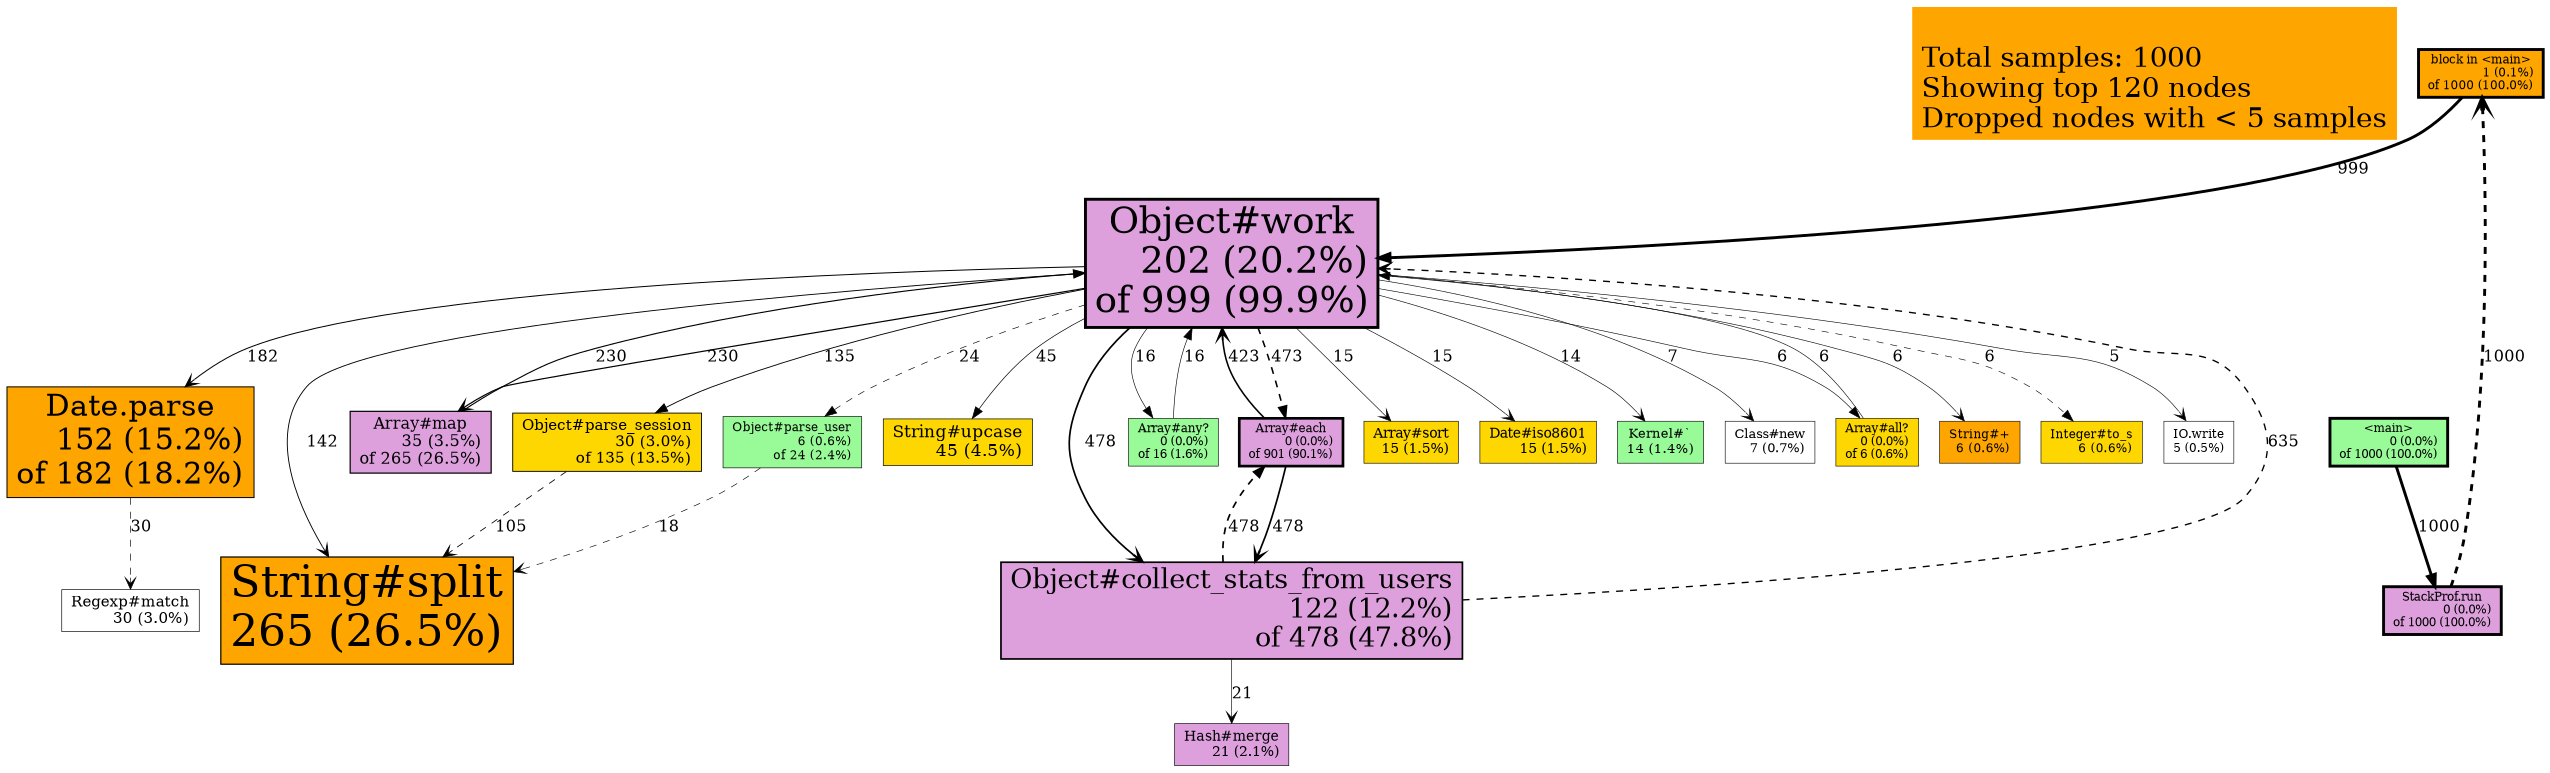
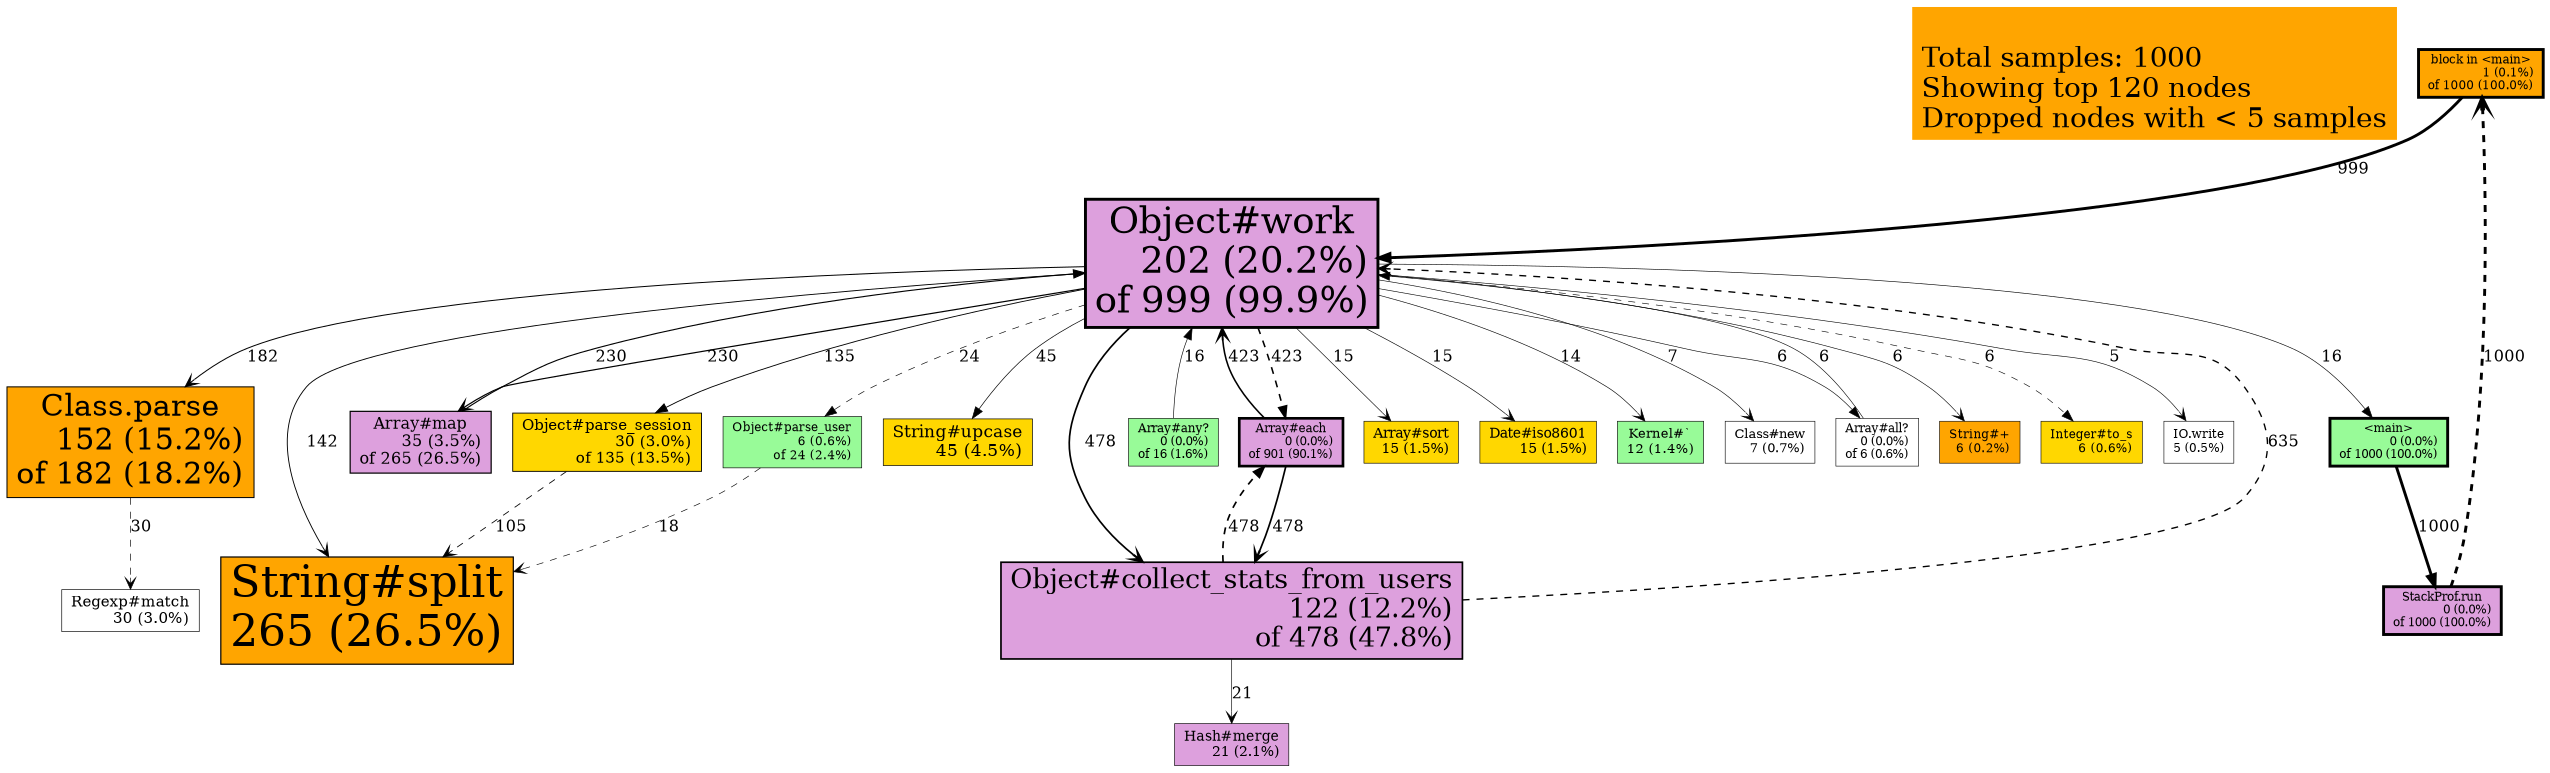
(1288, 357) -> (1288, 357)
(1131, 367) -> (1886, 281)
(131, 442) -> (131, 442)
(1661, 442) -> (1661, 442)
(1877, 442) -> (1877, 442)
(1980, 442) -> (1980, 442)
